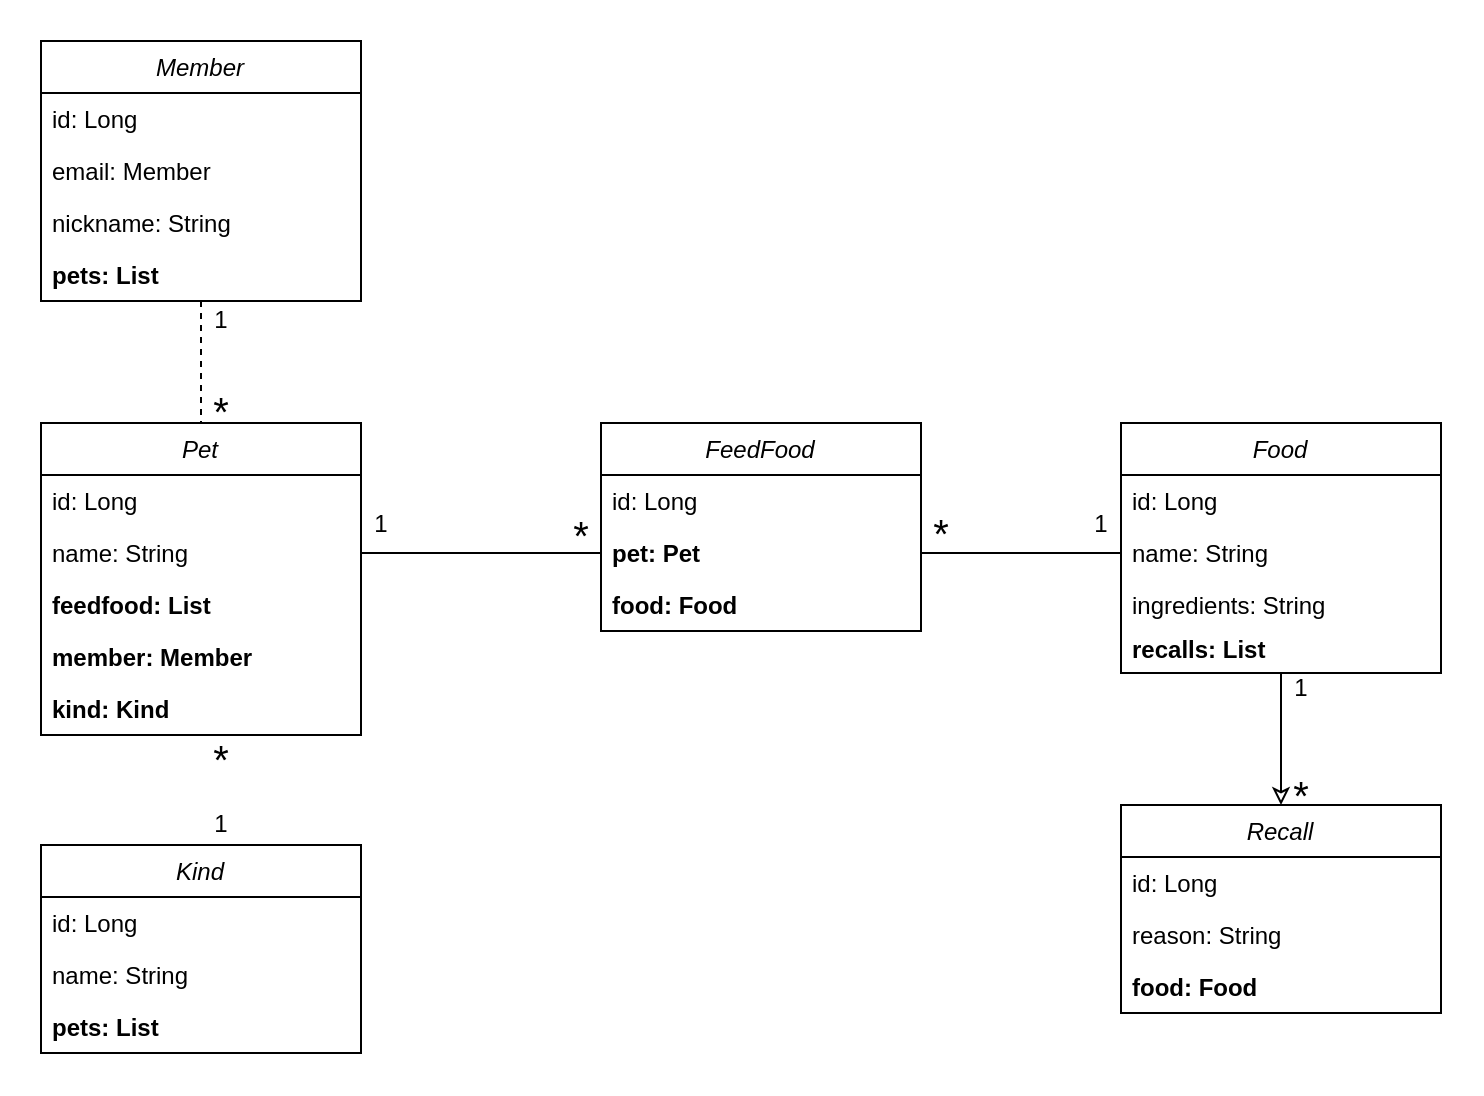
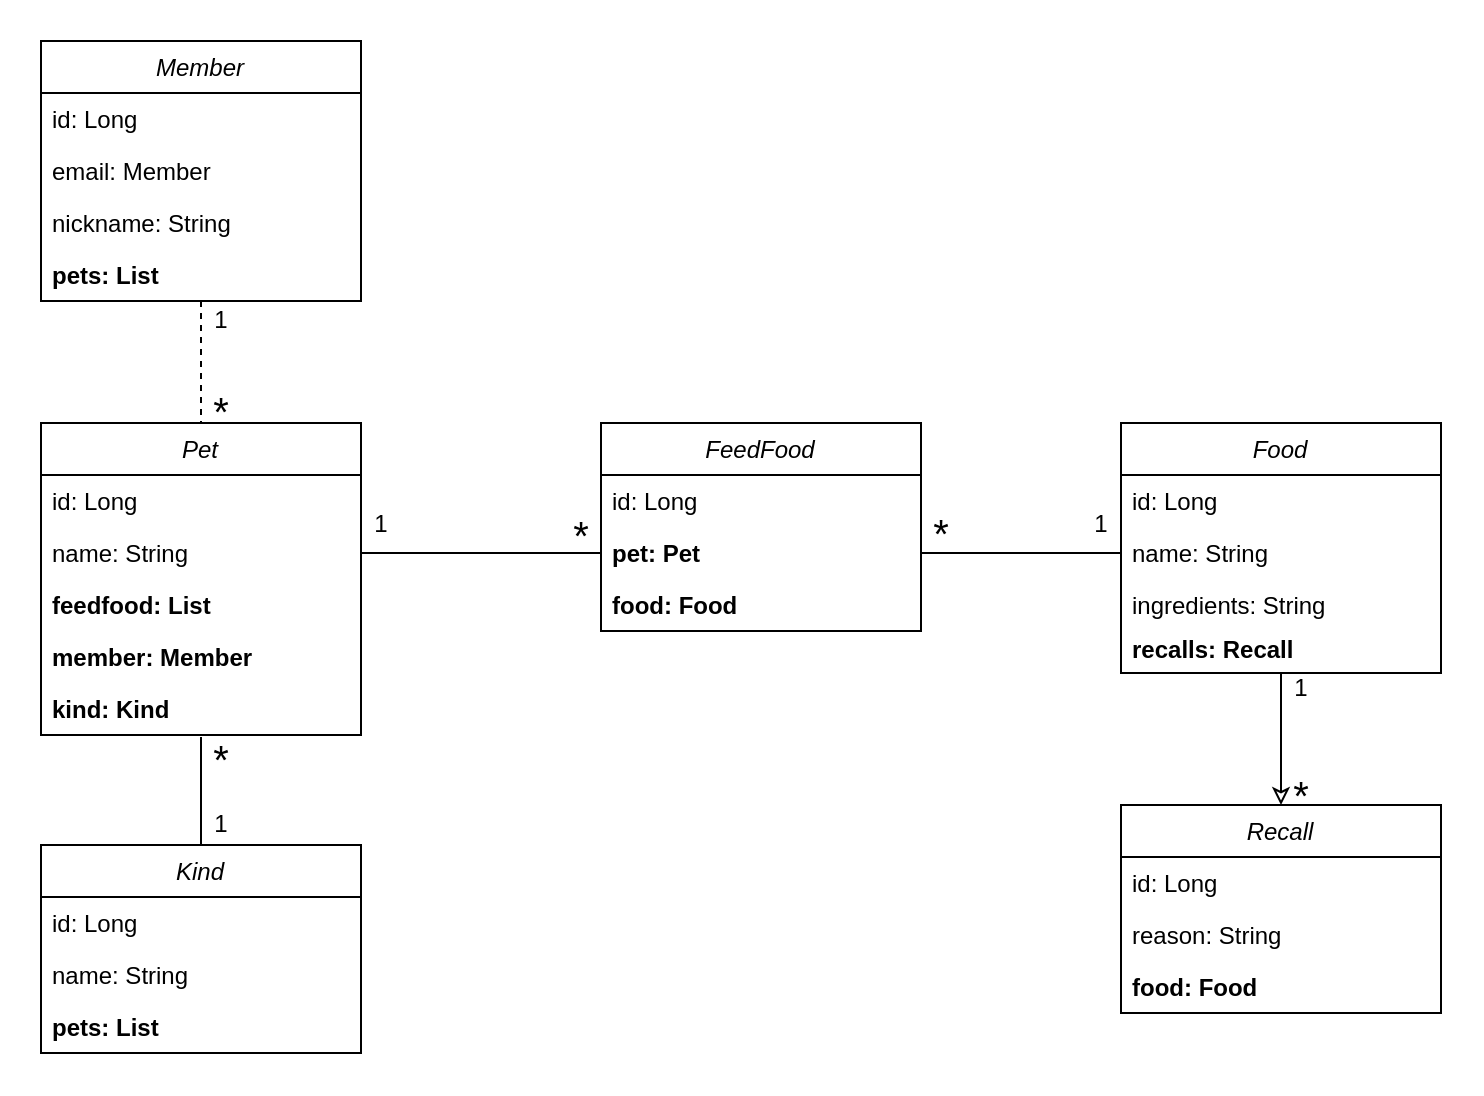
(1204, 650) -> (1214, 650)
none -> (201, 792)
